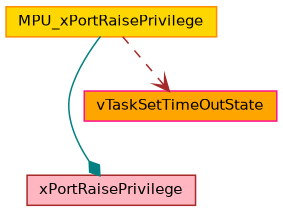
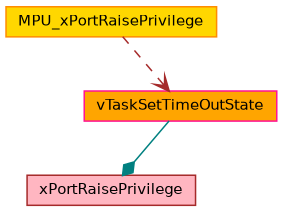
(70, 97) -> (152, 141)
